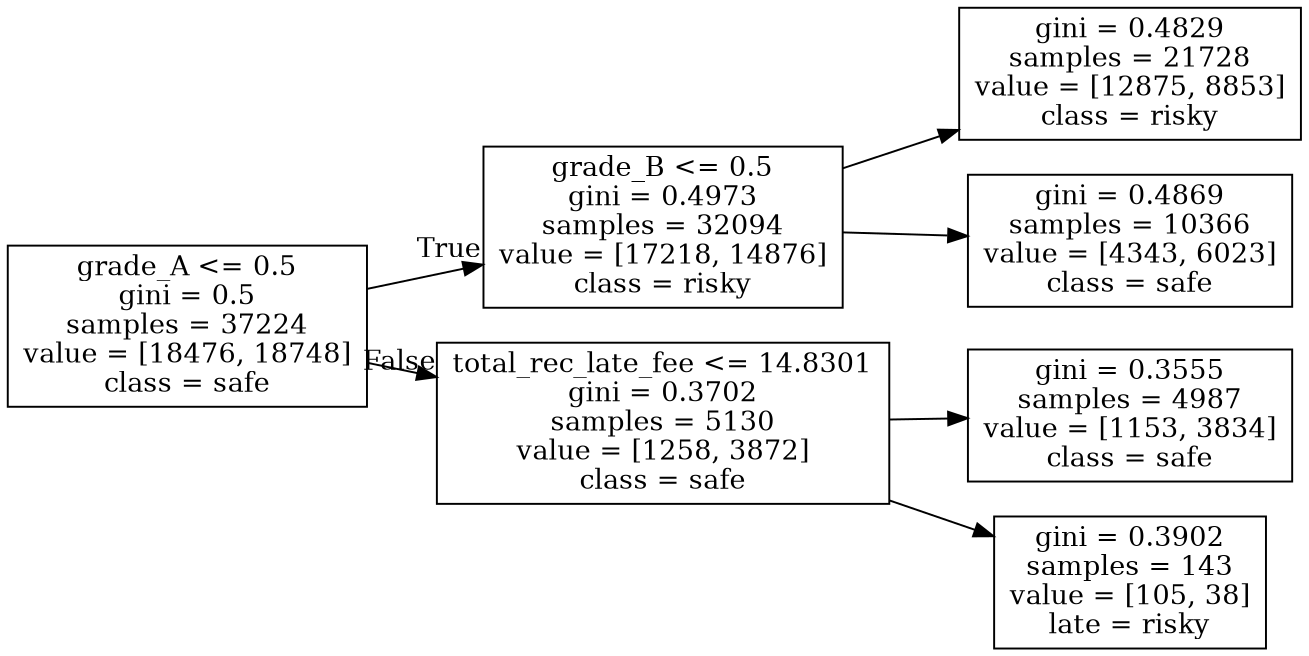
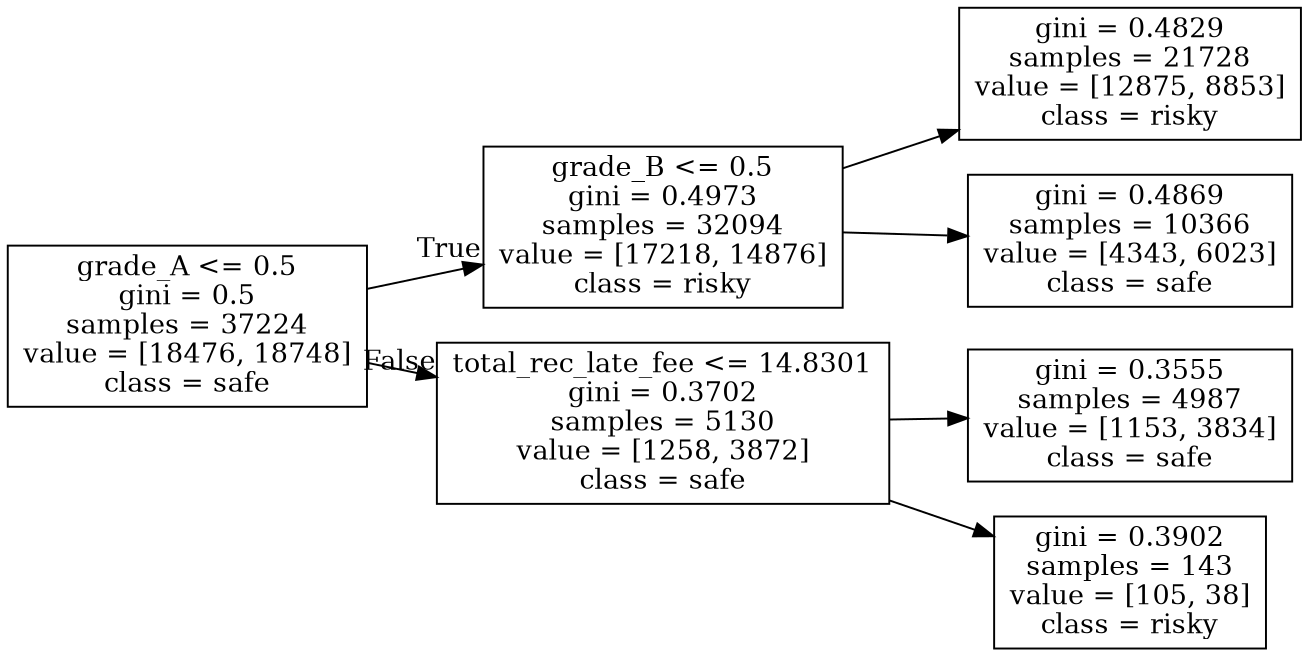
(1130, 583) -> (1130, 583)
